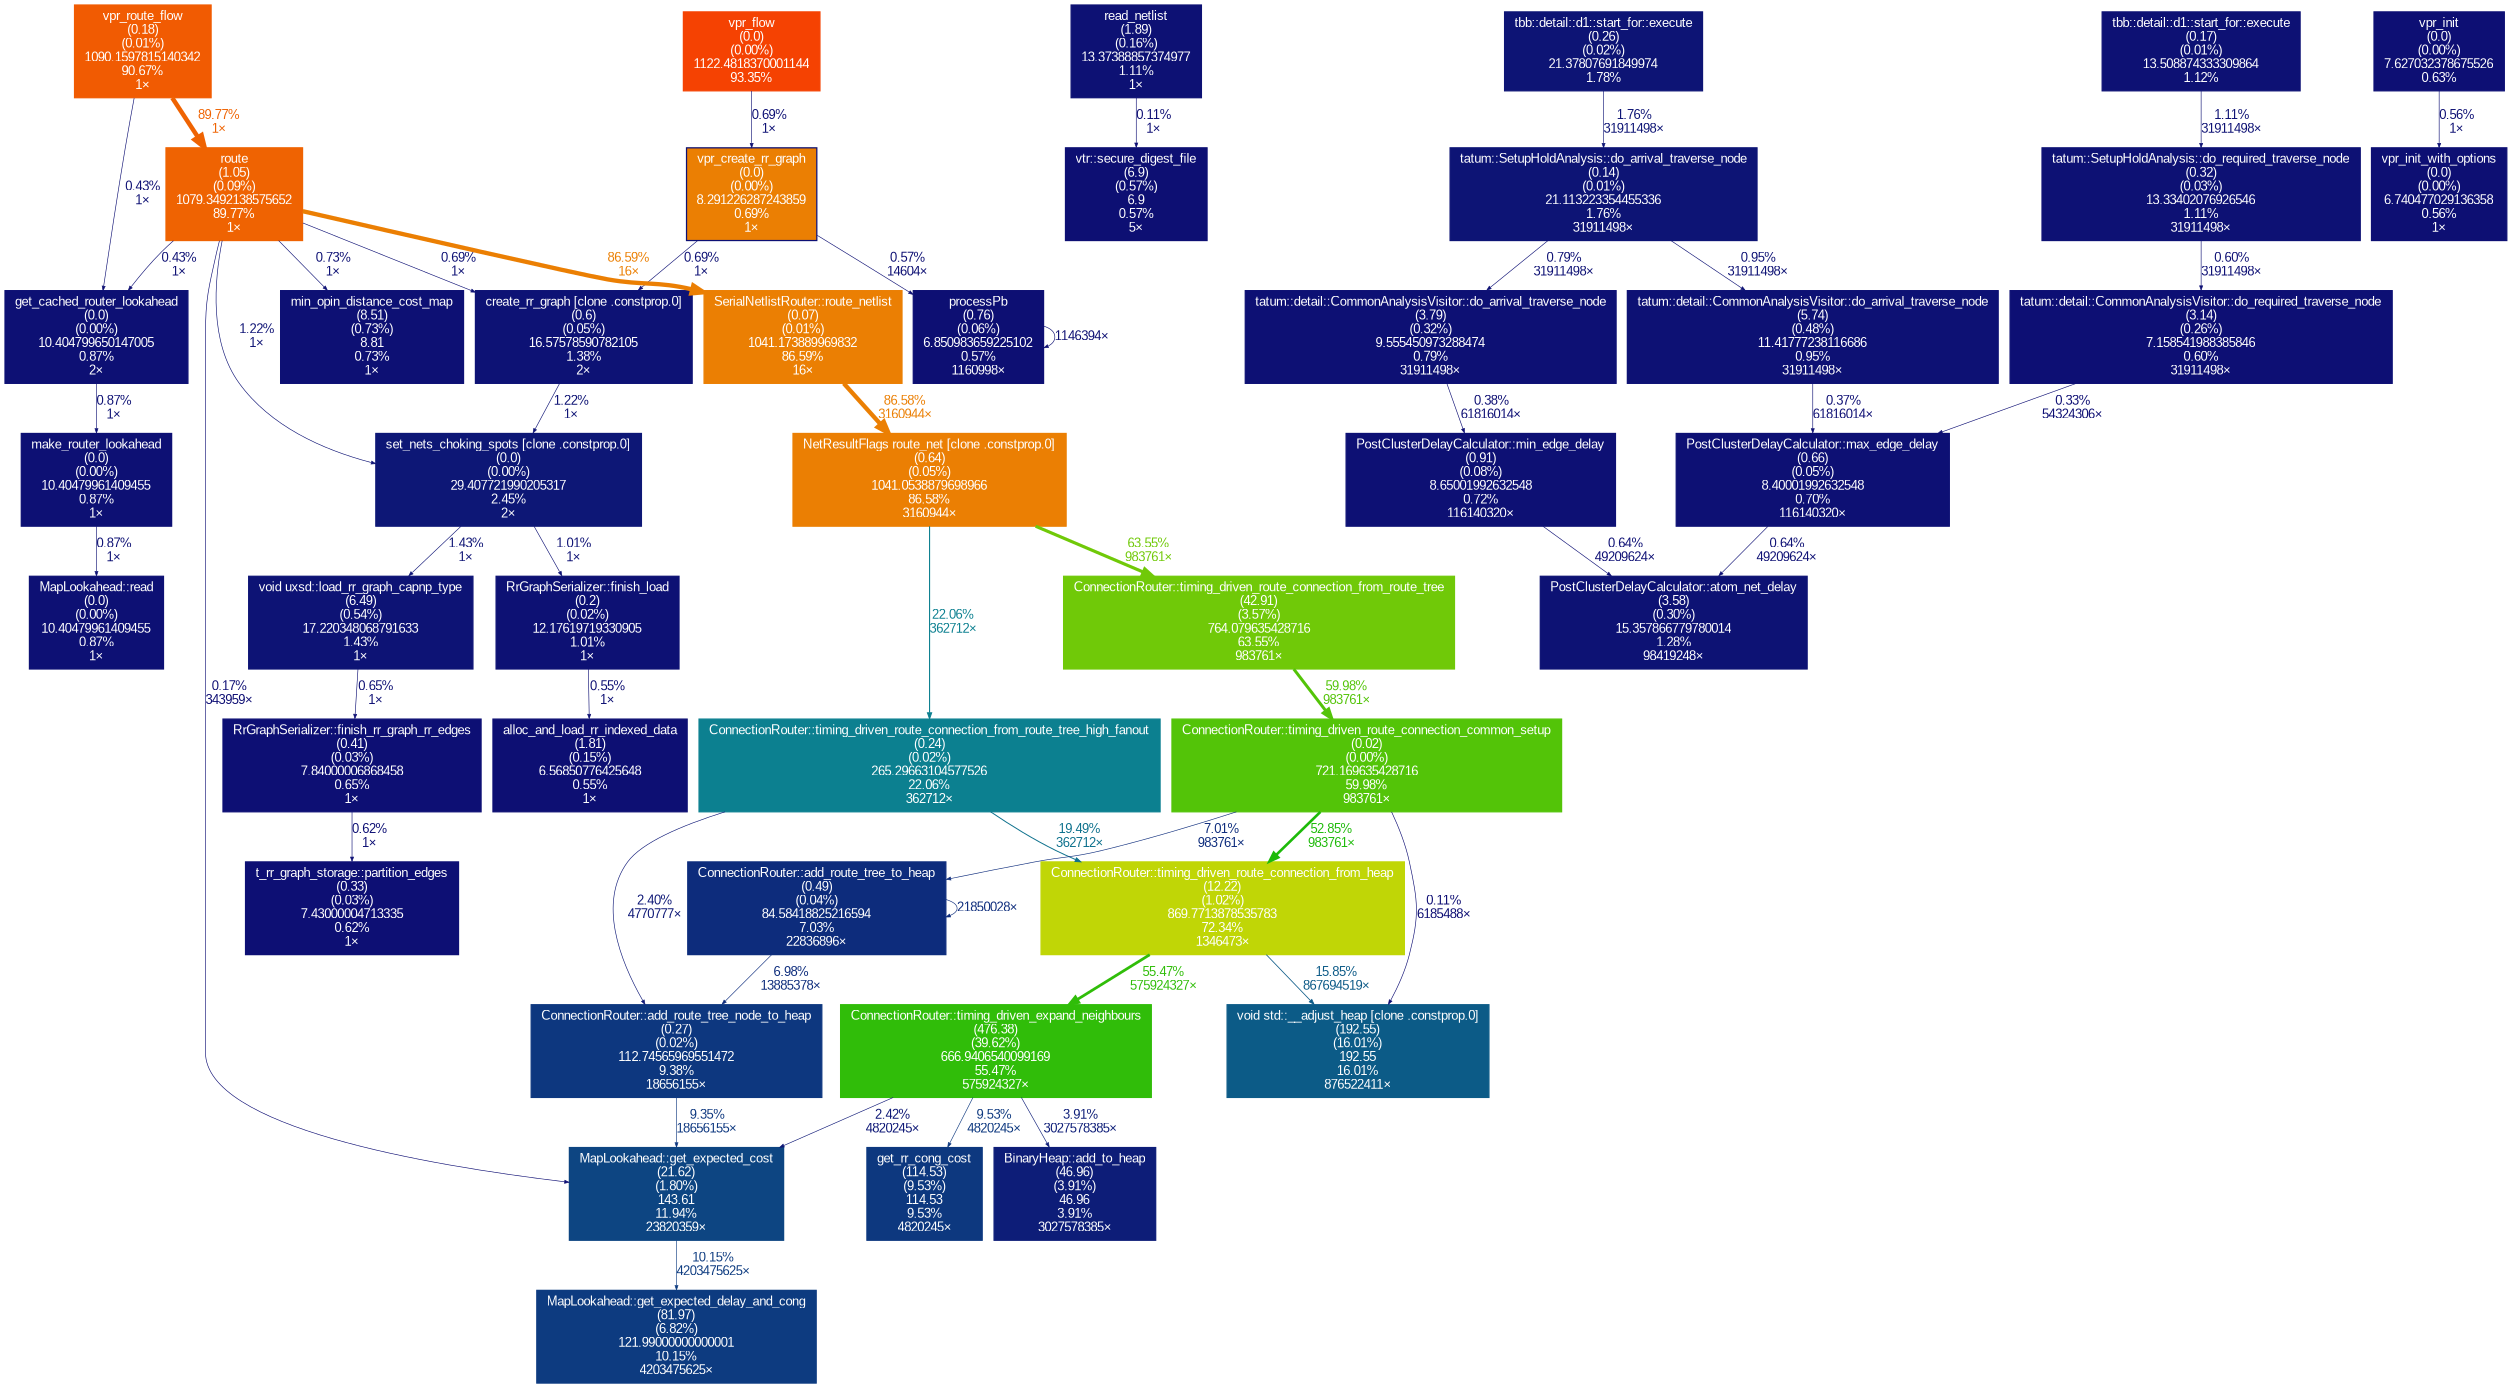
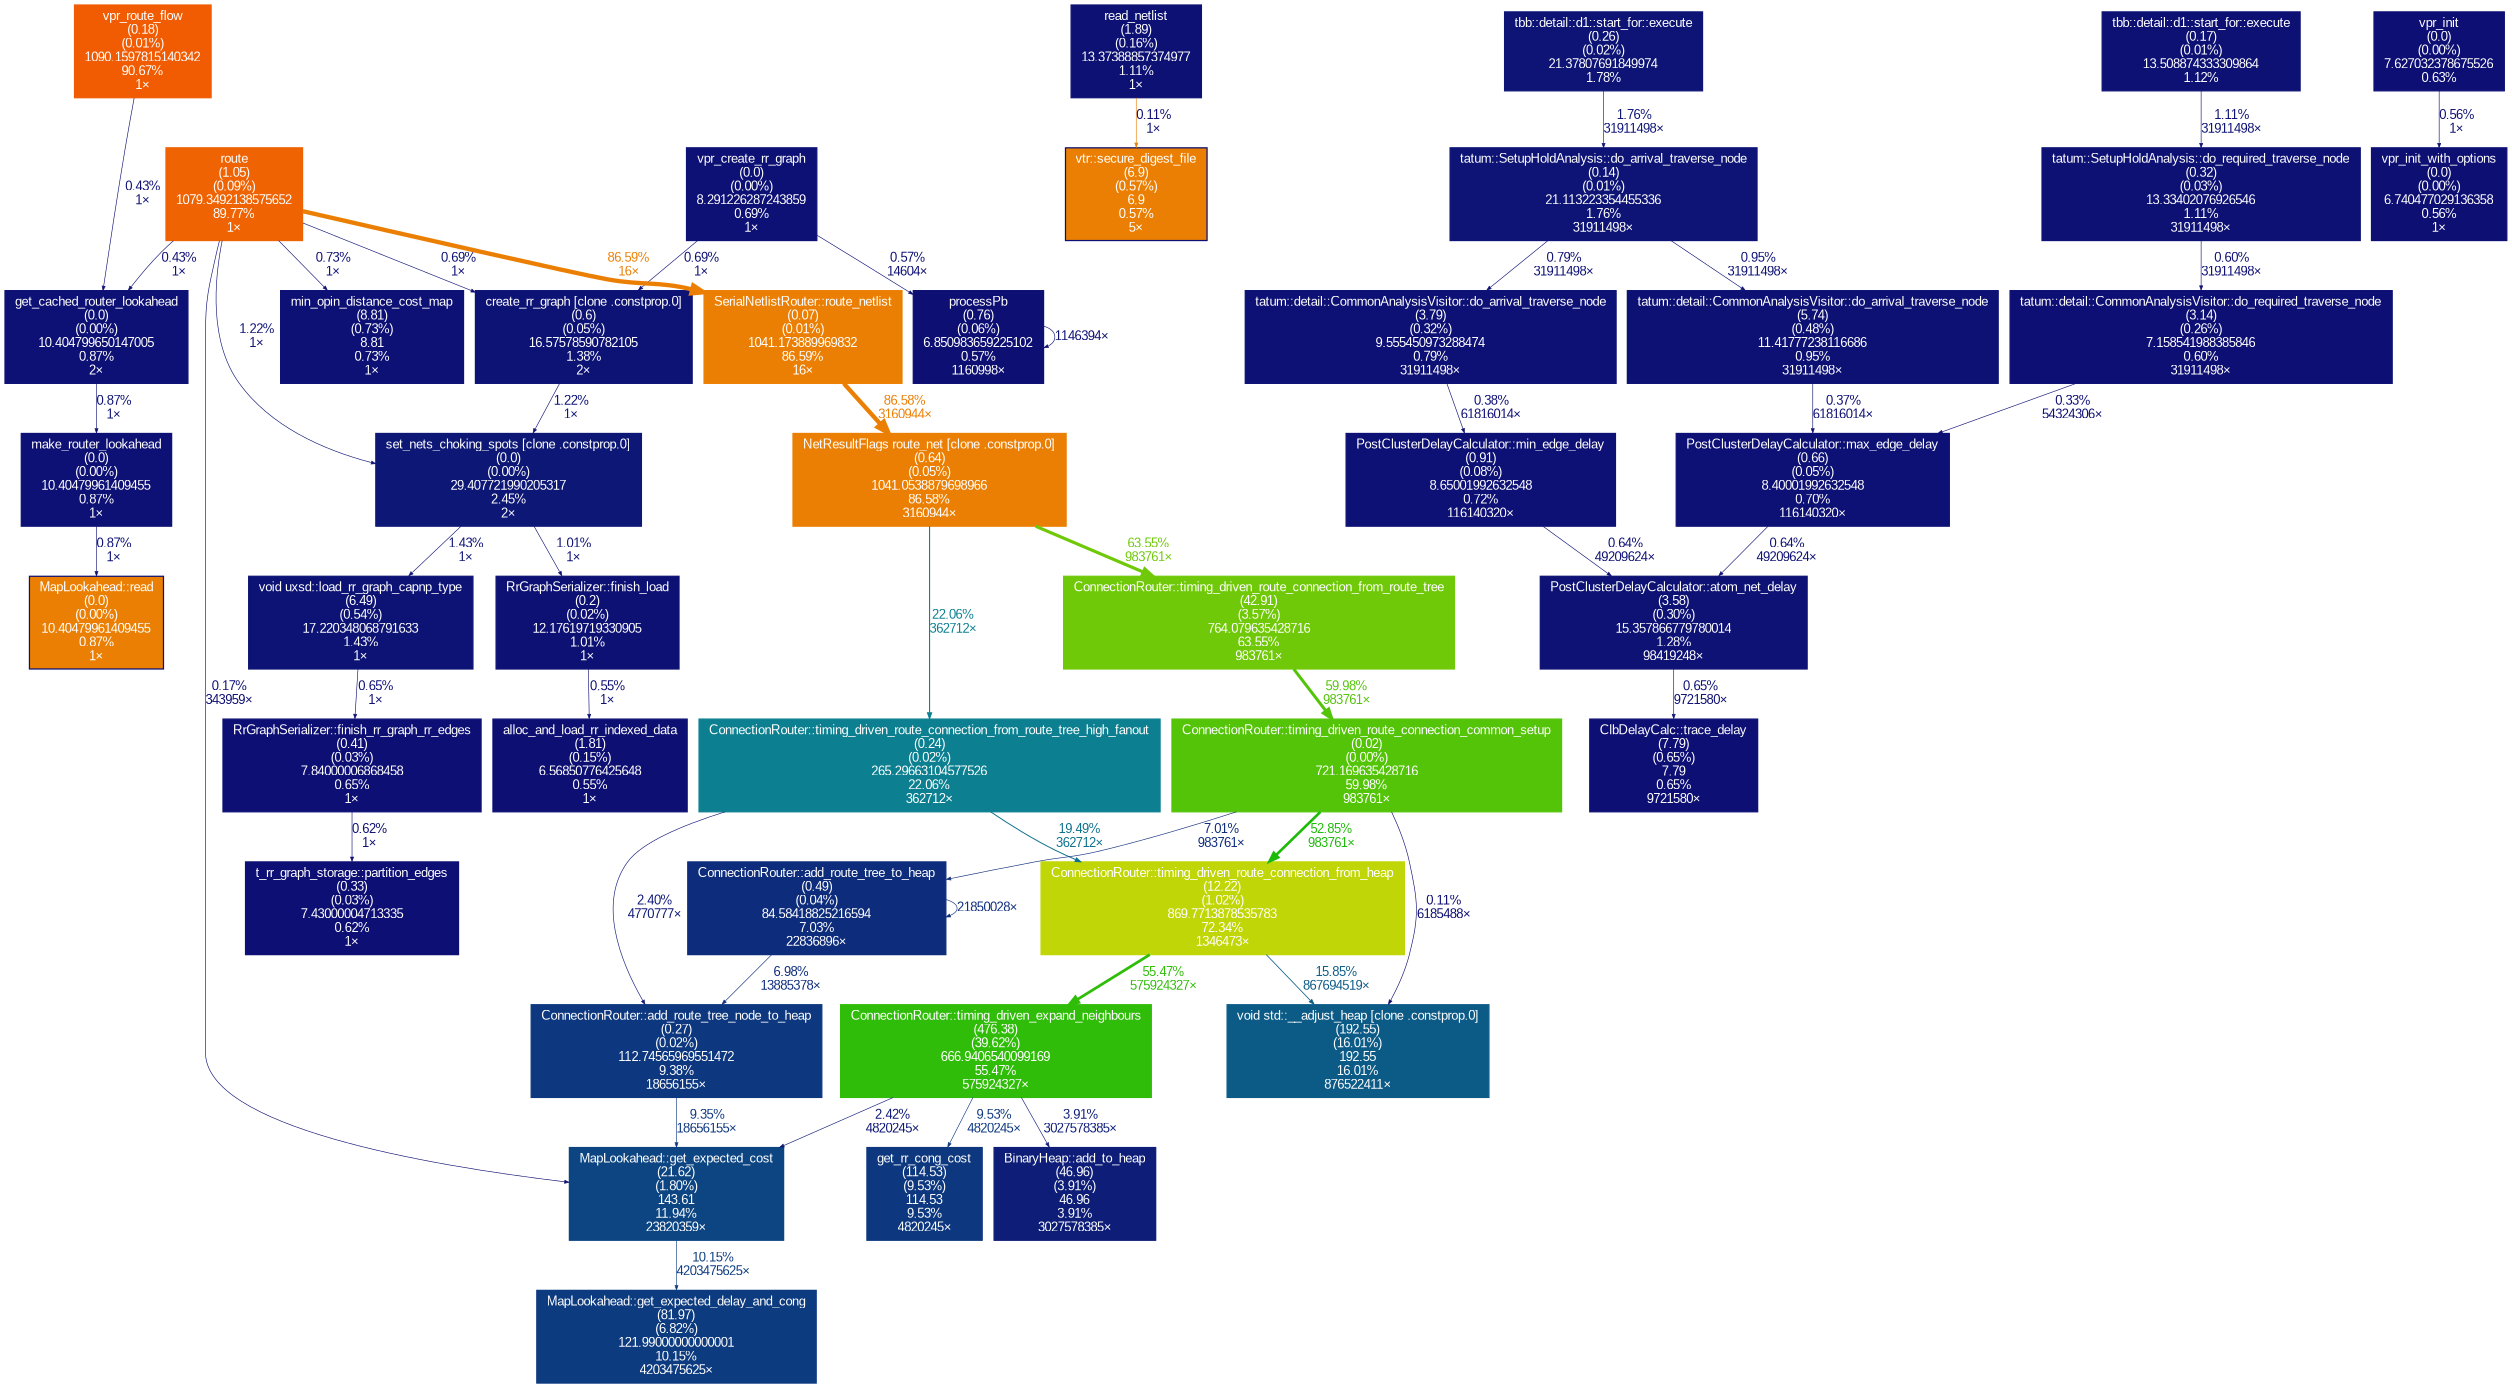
(752, 51) -> none
(185, 117) -> none
(1136, 120) -> (1136, 120)
(752, 194) -> (752, 194)
(1136, 194) -> (1136, 194)
(372, 337) -> (372, 337)
(96, 623) -> (96, 623)
none -> (1674, 765)
